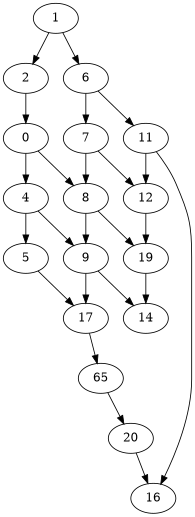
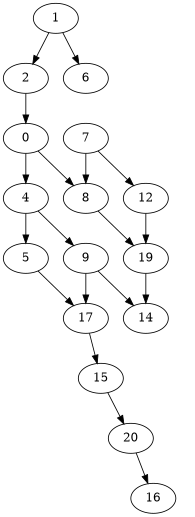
(86, 104) -> none
(146, 138) -> none
(86, 224) -> none
(101, 378) -> (101, 378)
